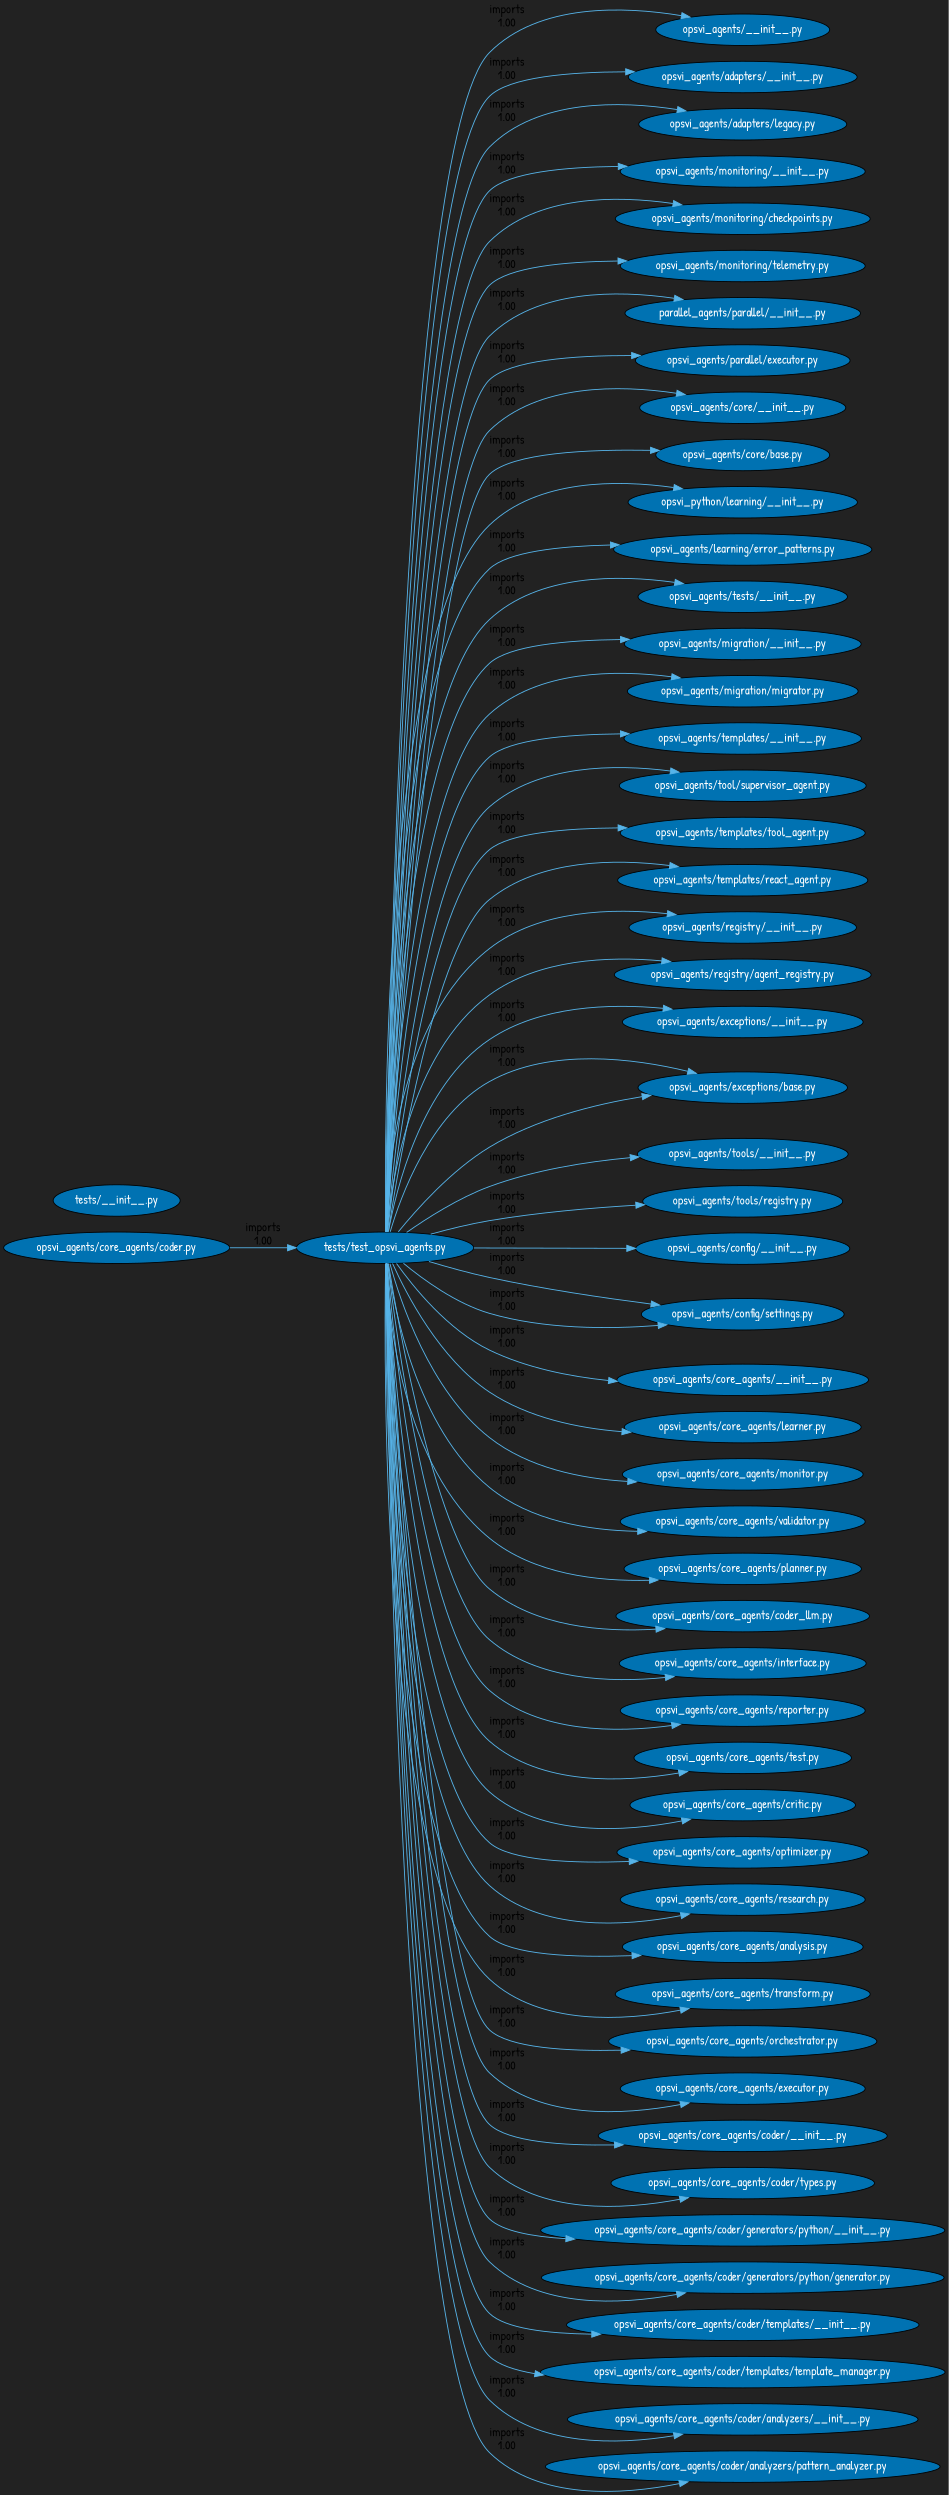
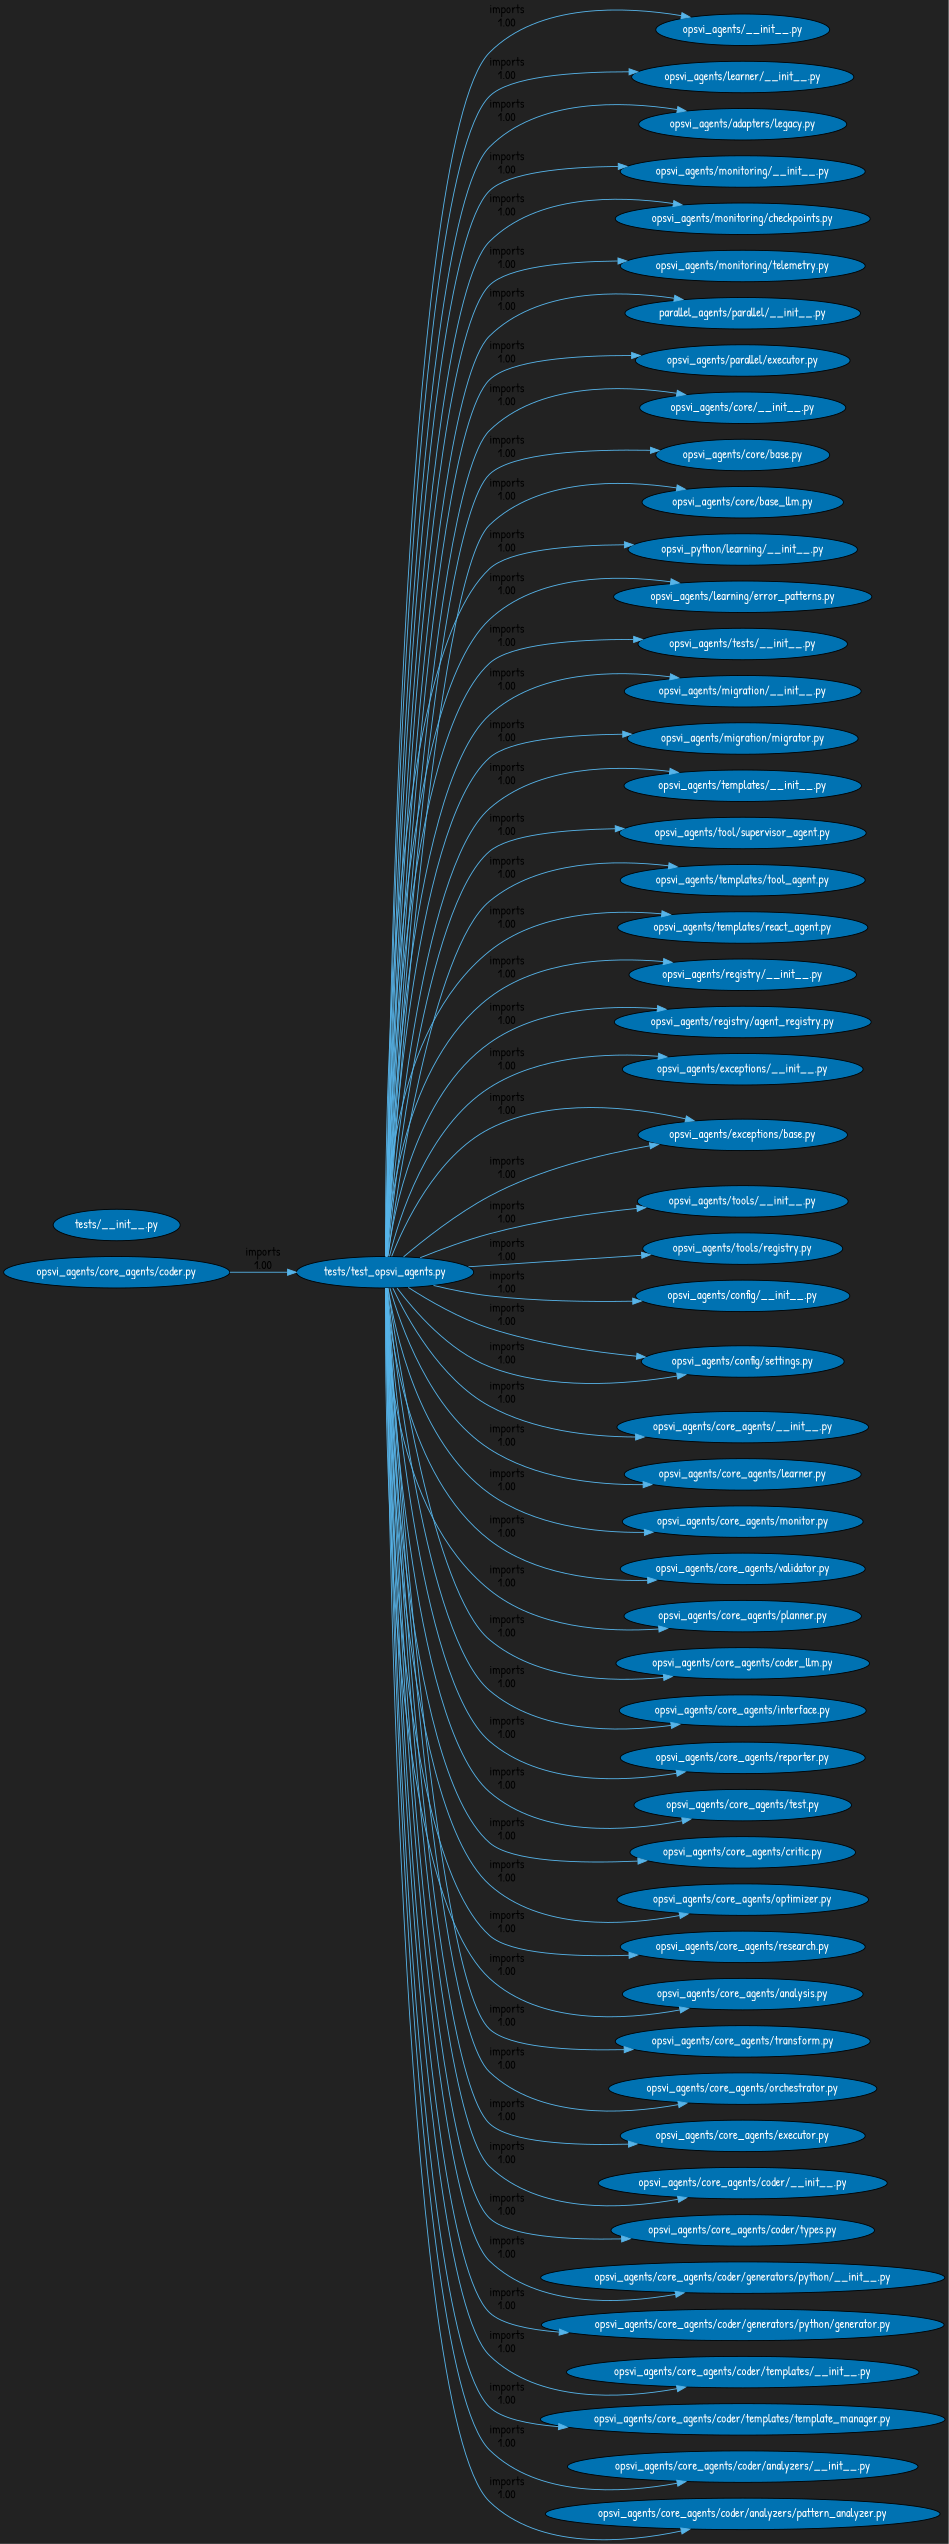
(743, 77) -> (743, 77)
none -> (743, 502)
